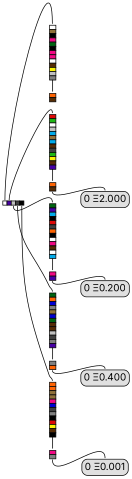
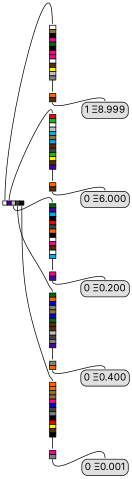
none -> (105, 110)
(105, 200) -> (105, 200)
